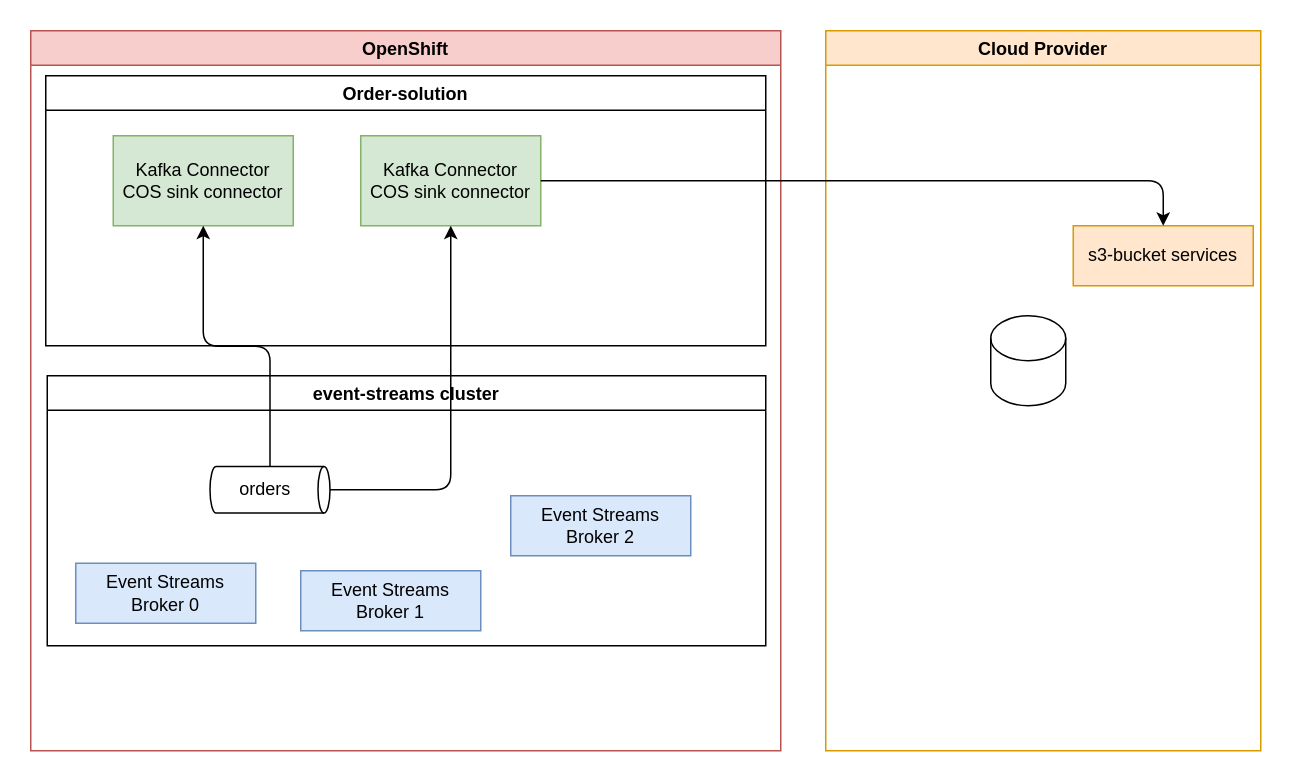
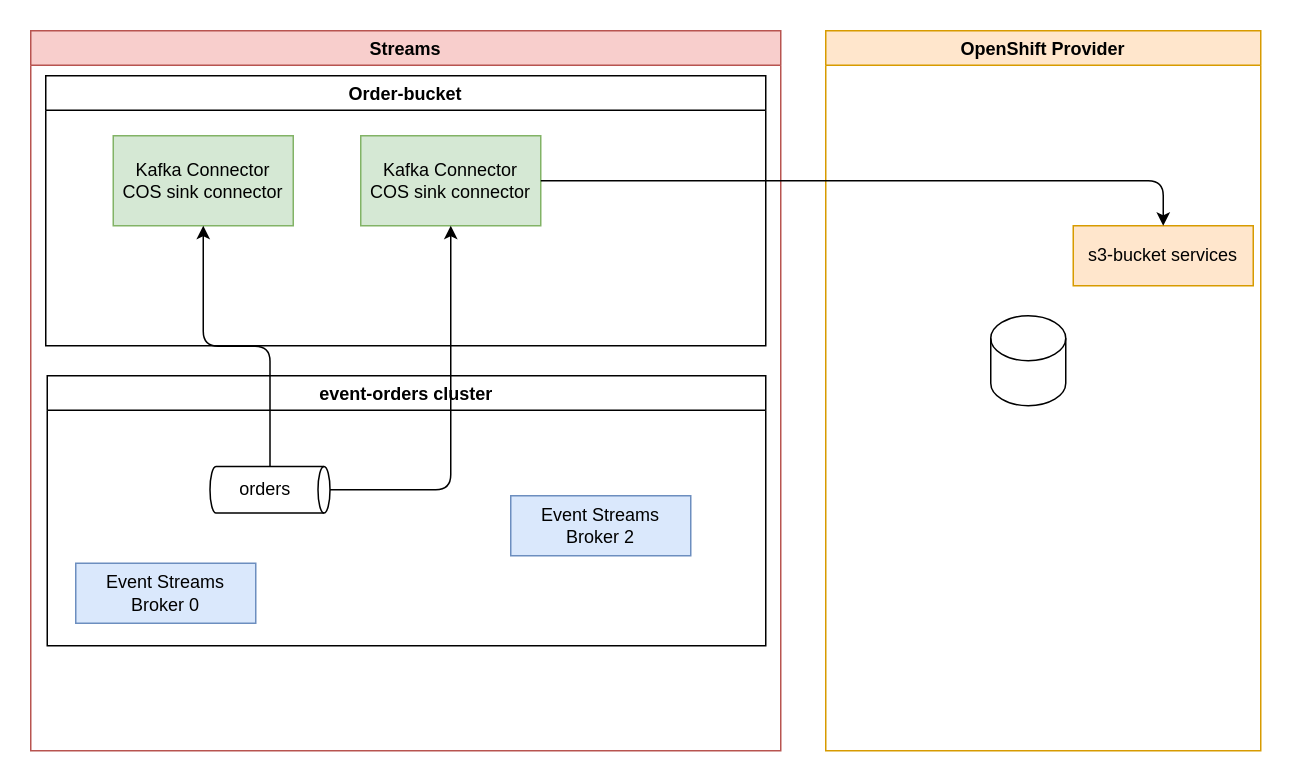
(405, 49) -> (405, 49)
(1043, 49) -> (1043, 49)
(405, 94) -> (405, 94)
(406, 394) -> (406, 394)
(391, 601) -> none
